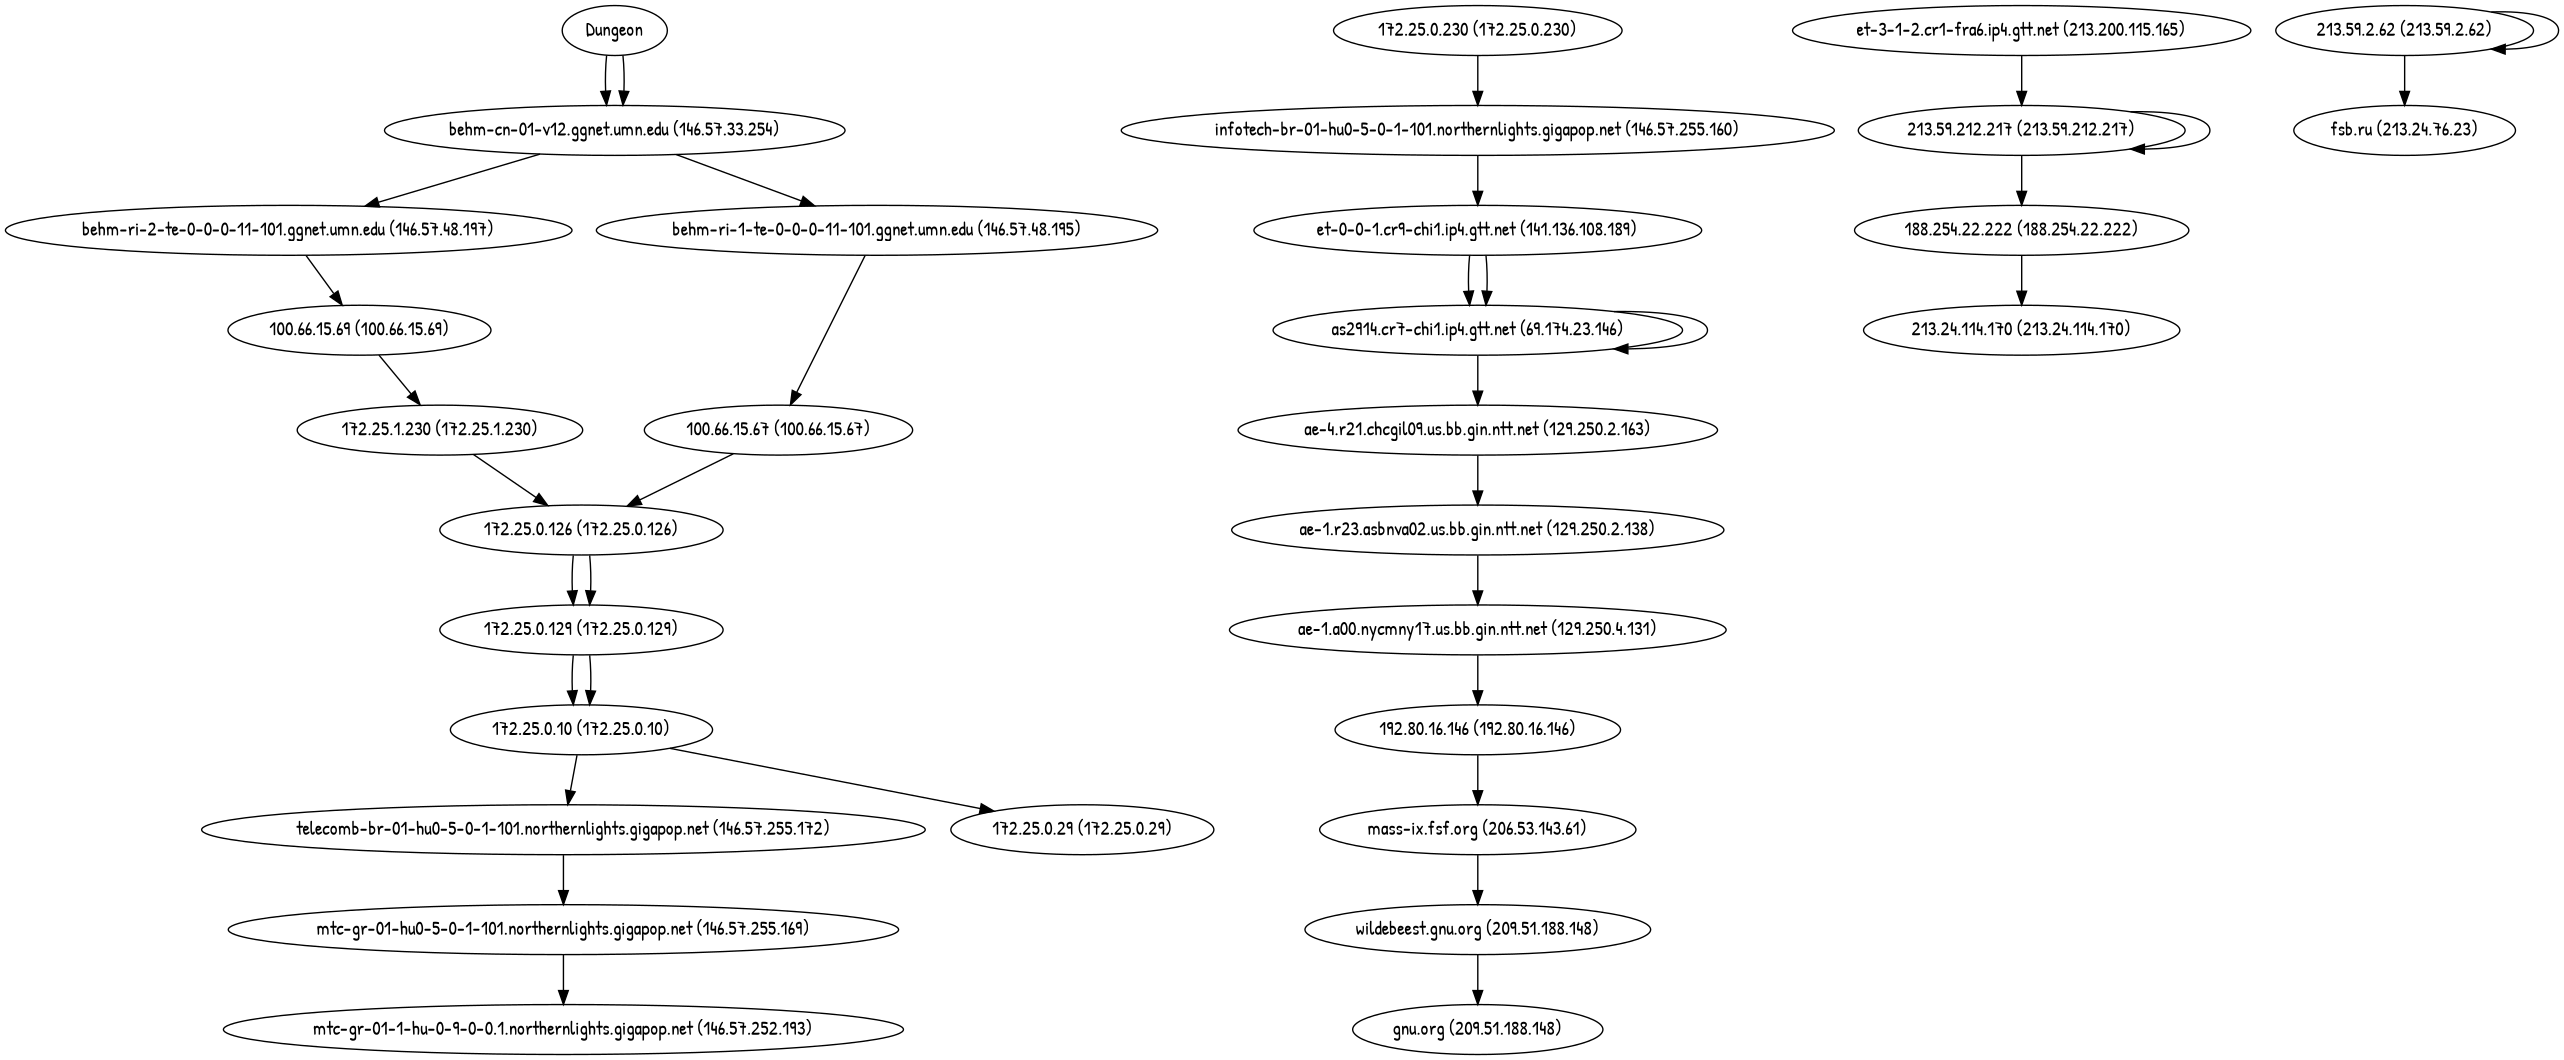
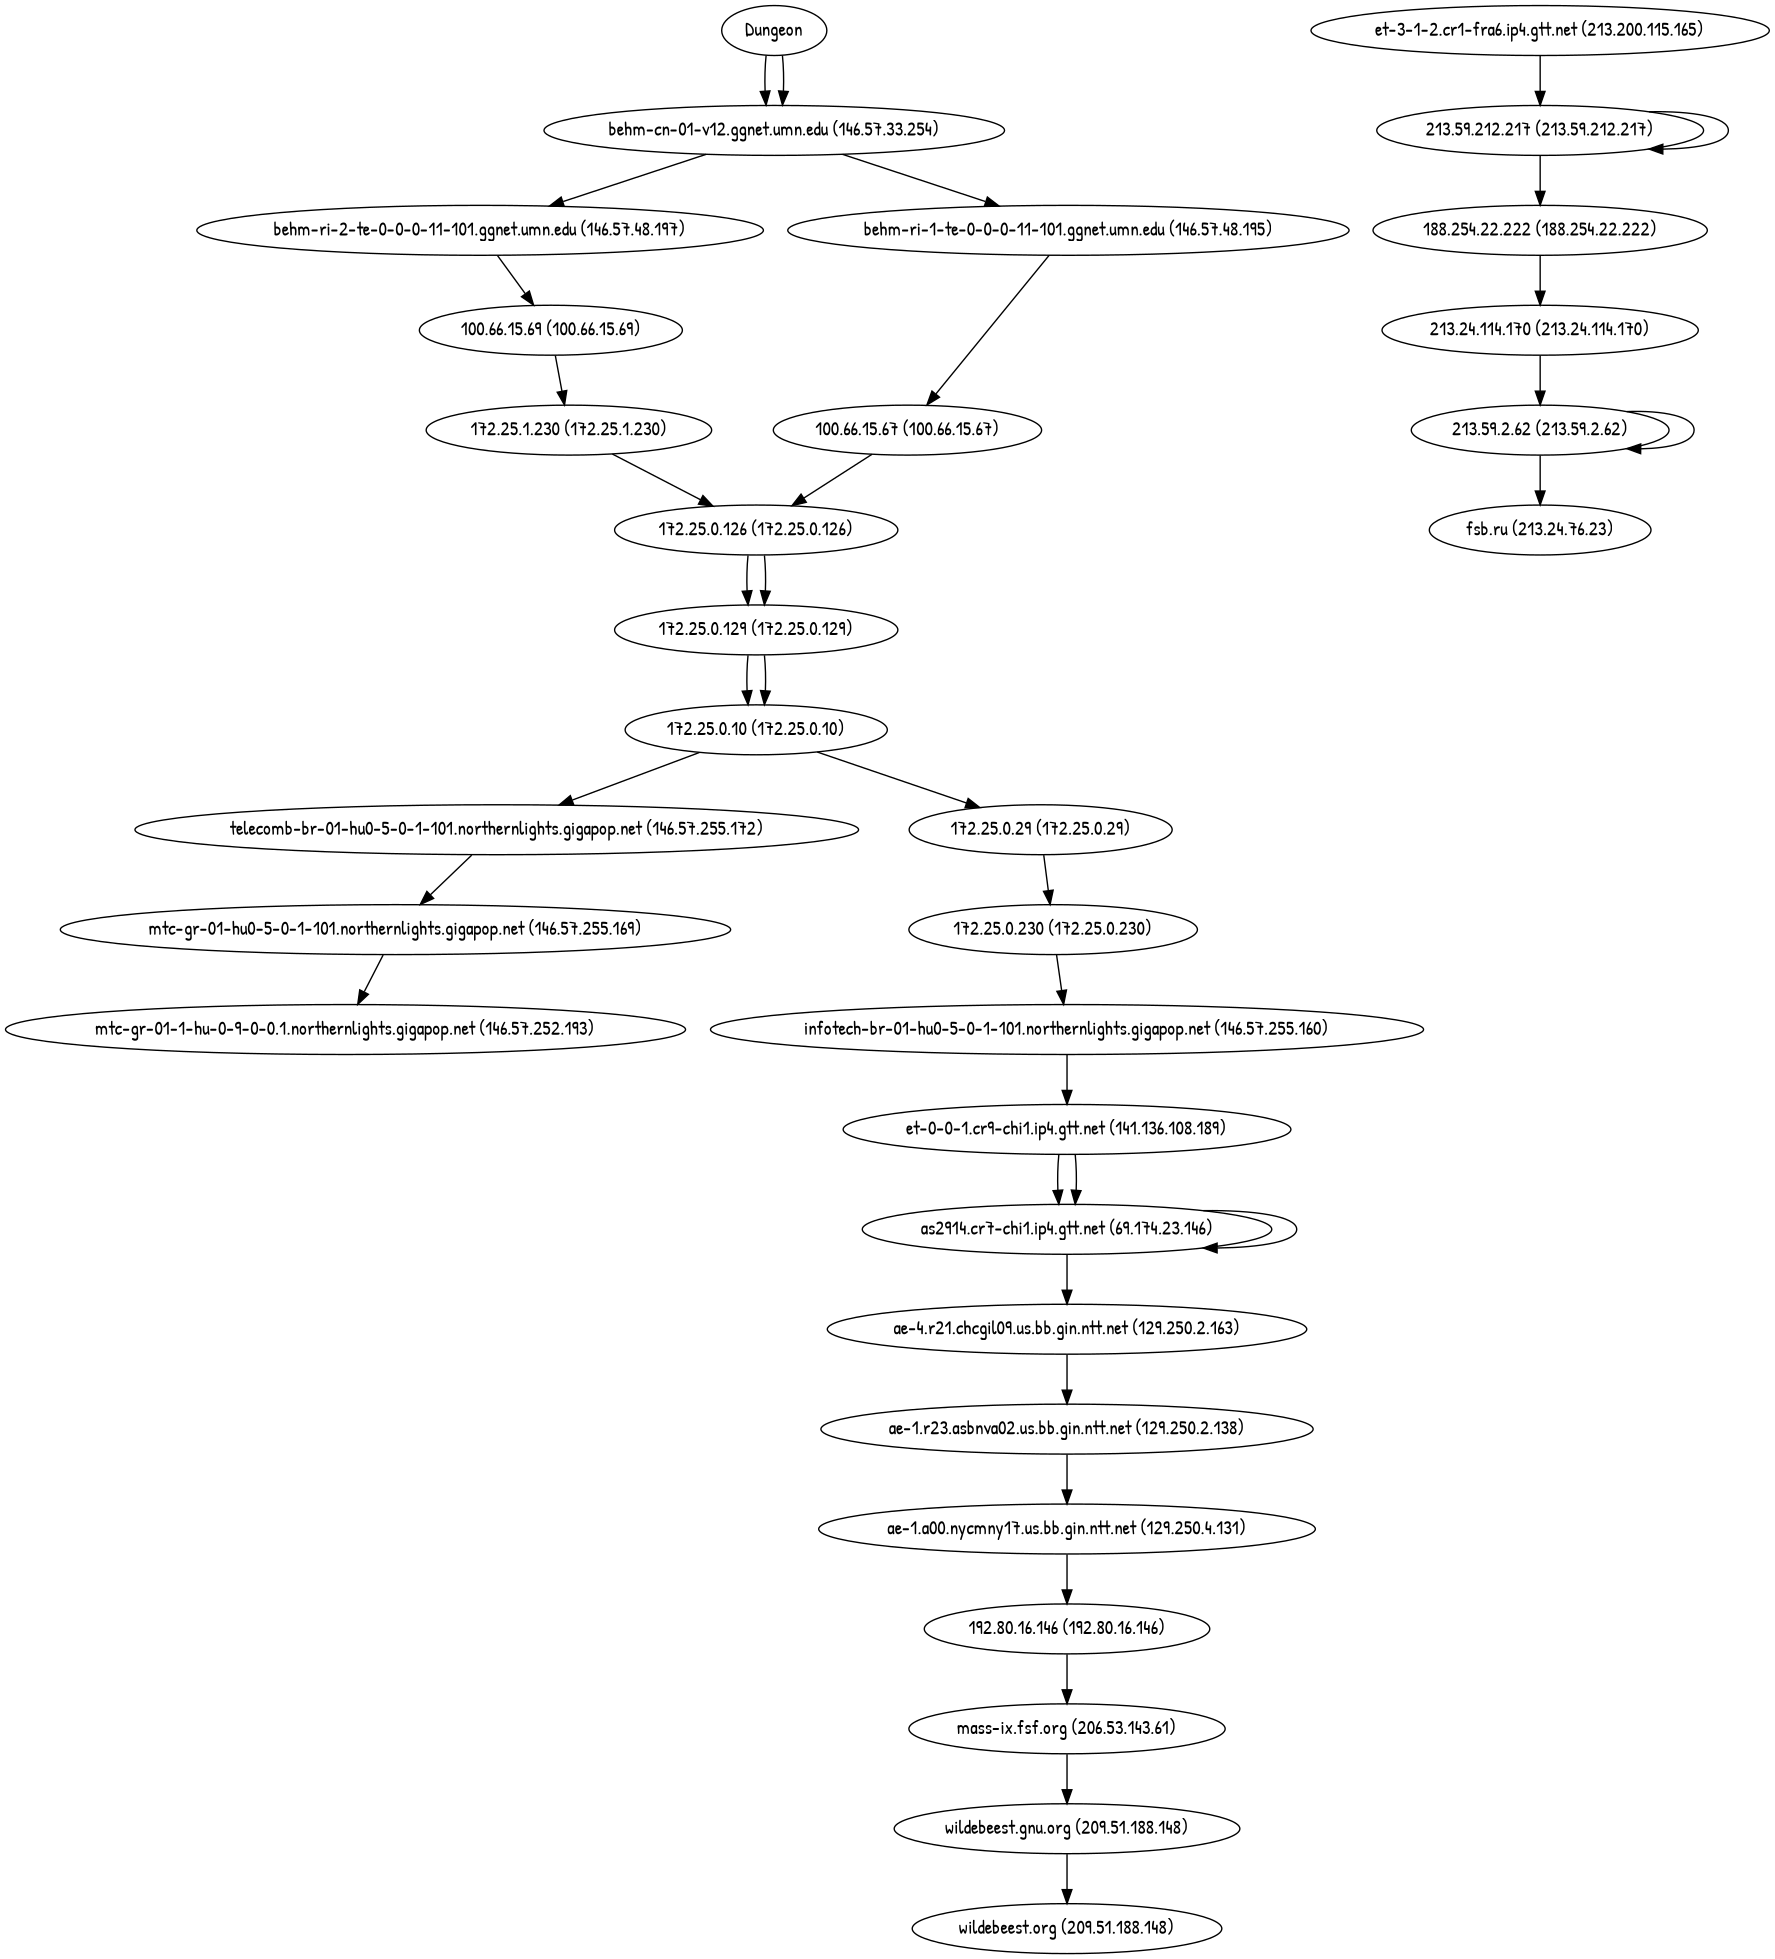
none -> (1540, 373)
none -> (1046, 873)
(1478, 1030) -> (1067, 1929)
